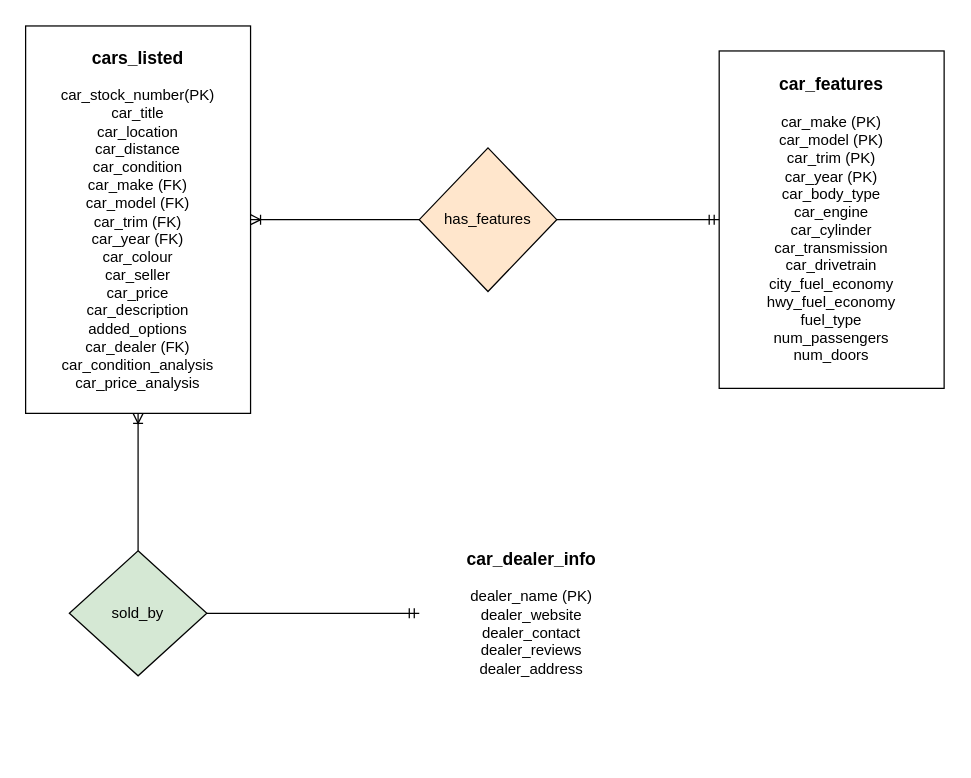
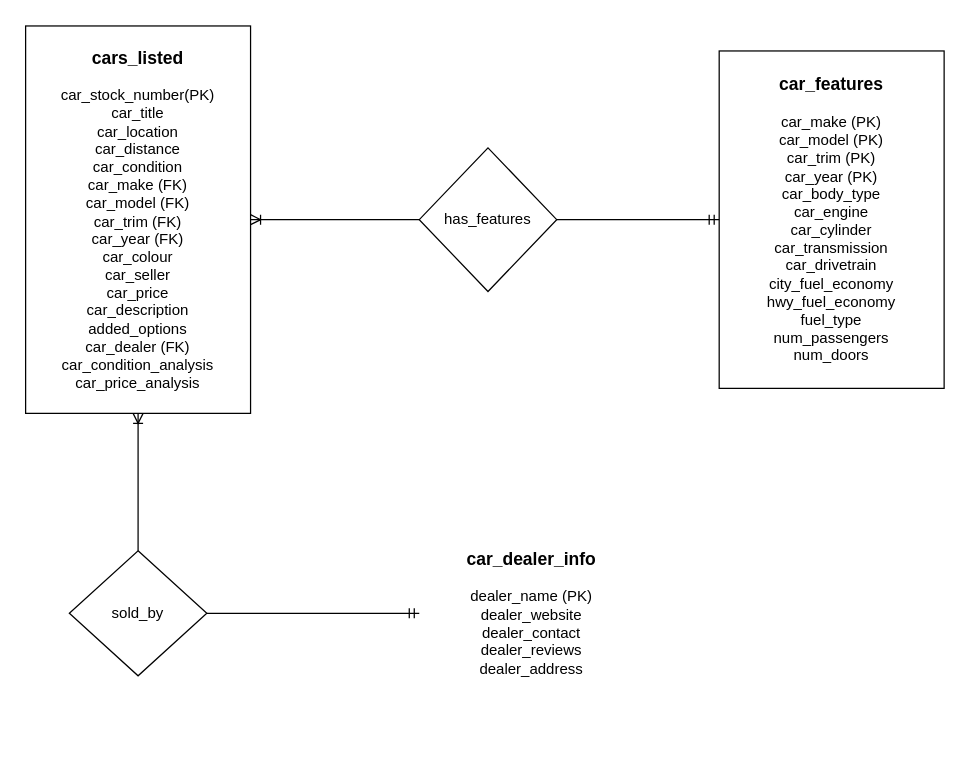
(488, 219) -> (488, 219)
(138, 613) -> (138, 613)
